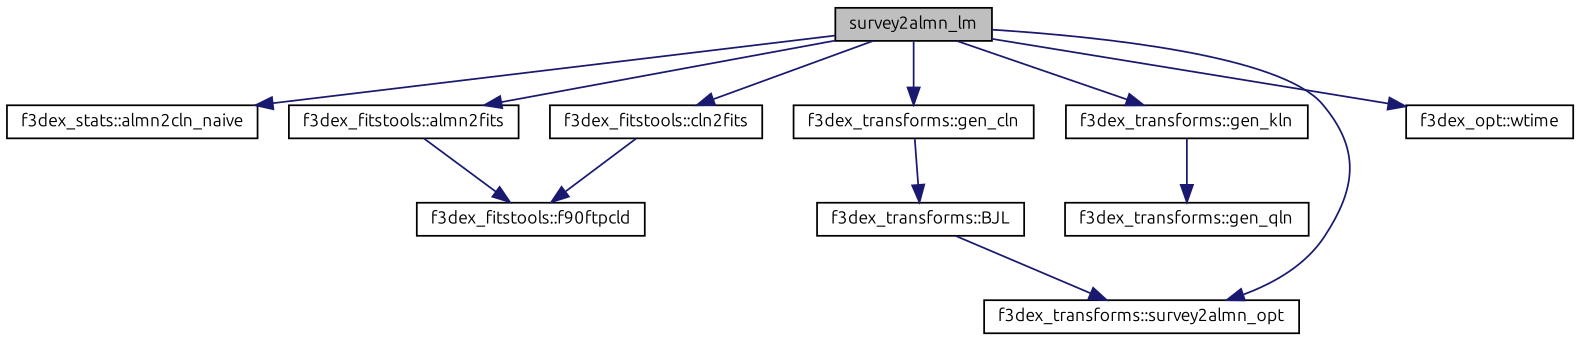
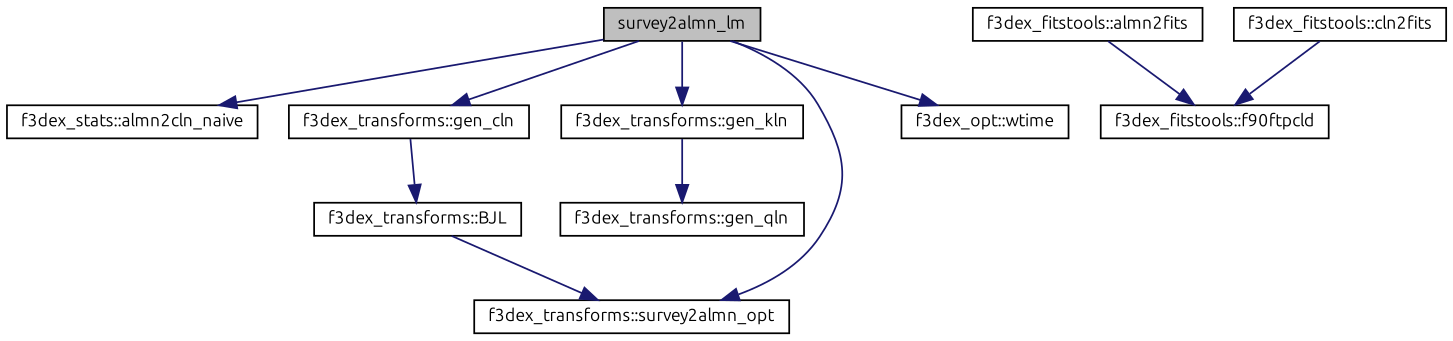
(793, 70) -> none
(668, 71) -> none
